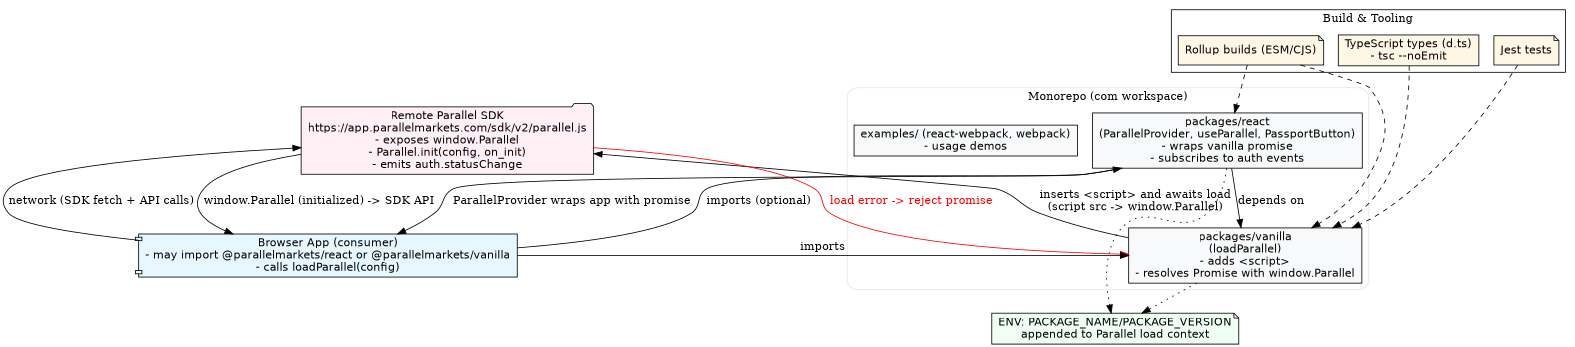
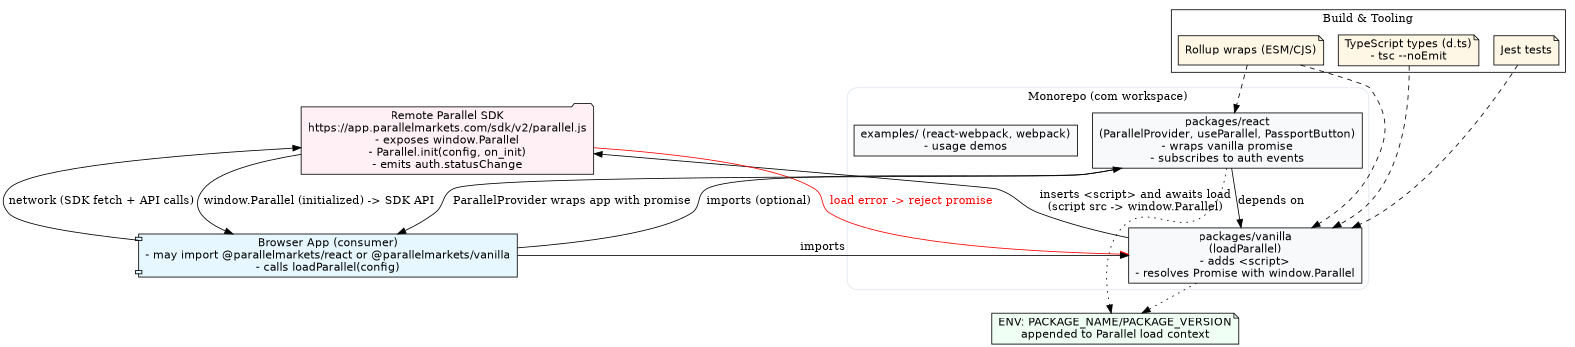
(1251, 50) -> (1251, 50)
(1409, 50) -> (1409, 50)
